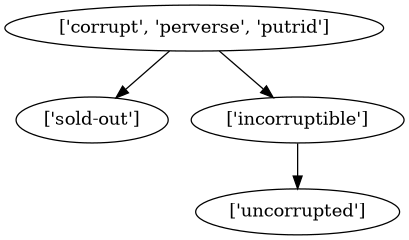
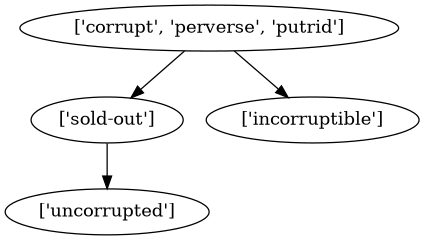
(298, 160) -> (107, 160)
